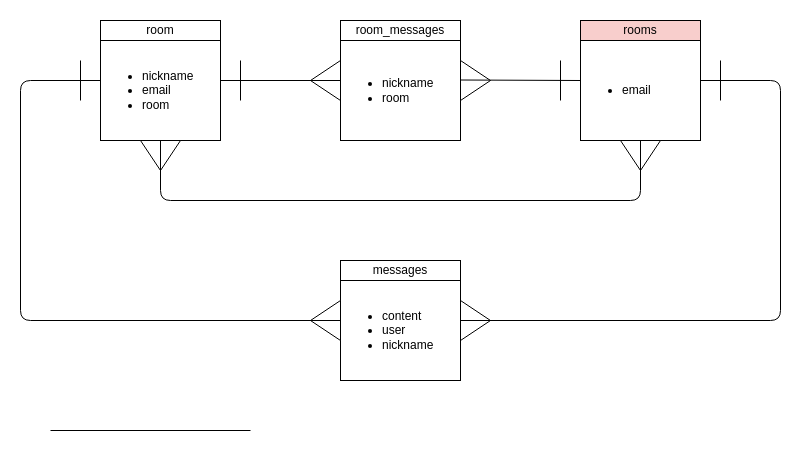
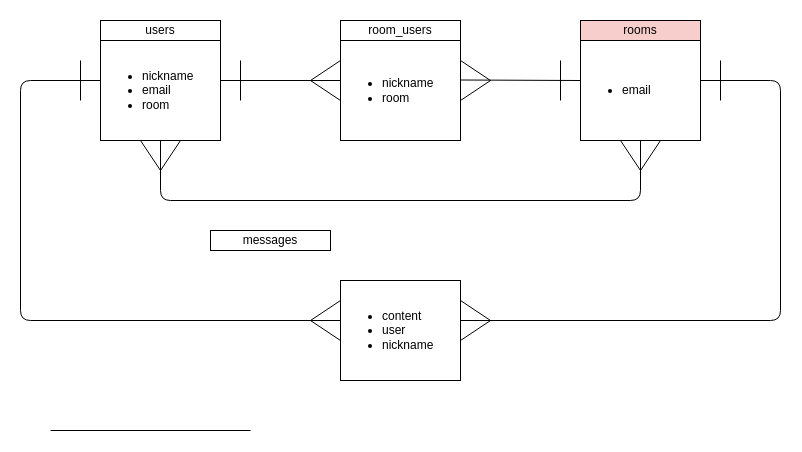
(161, 31) -> (161, 31)
(401, 31) -> (401, 31)
(401, 271) -> (271, 241)
